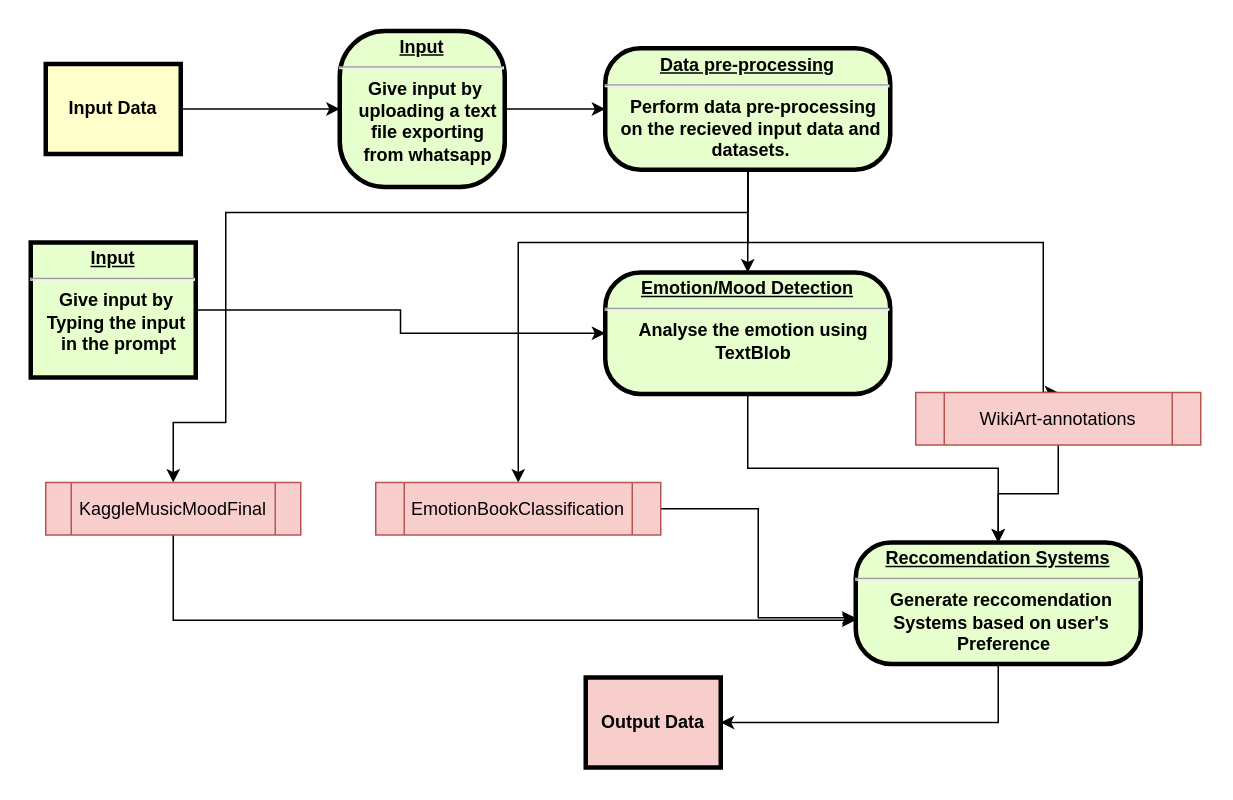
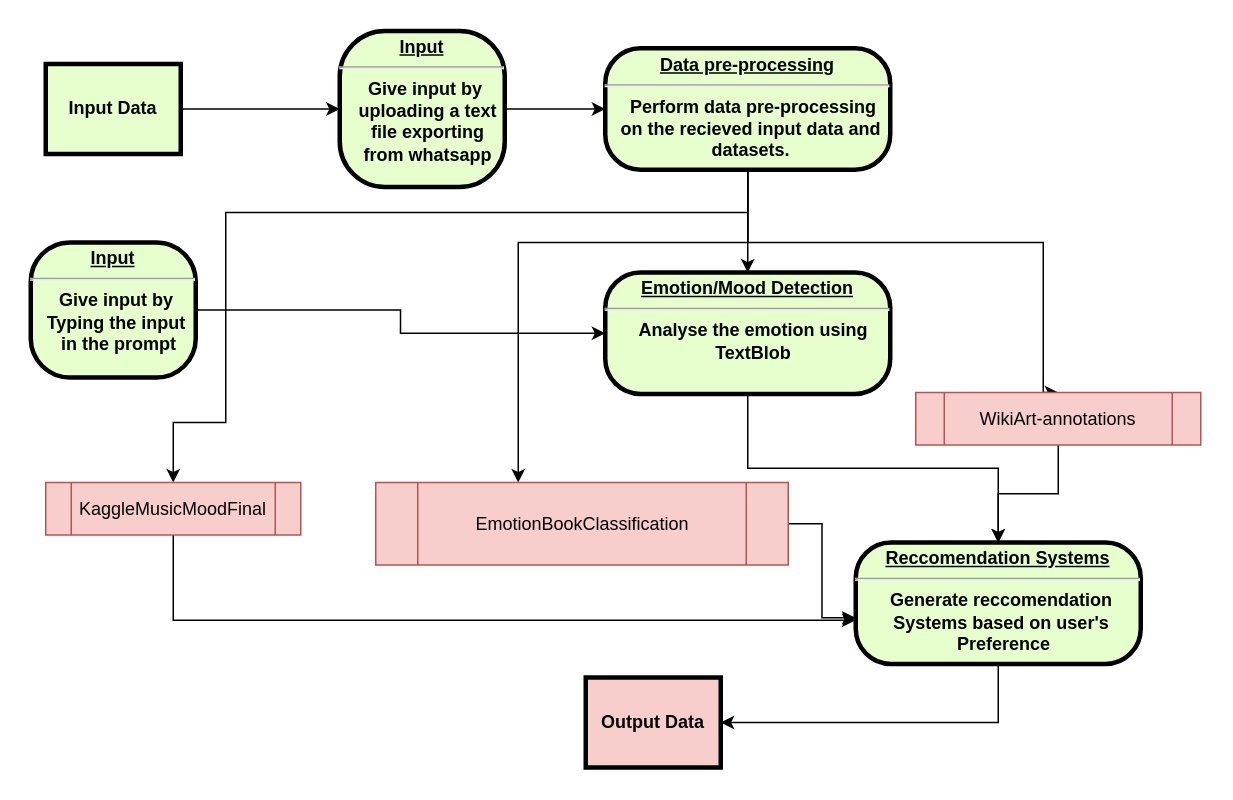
(113, 109) -> (113, 109)
(113, 310) -> (113, 310)
(518, 509) -> (582, 524)
